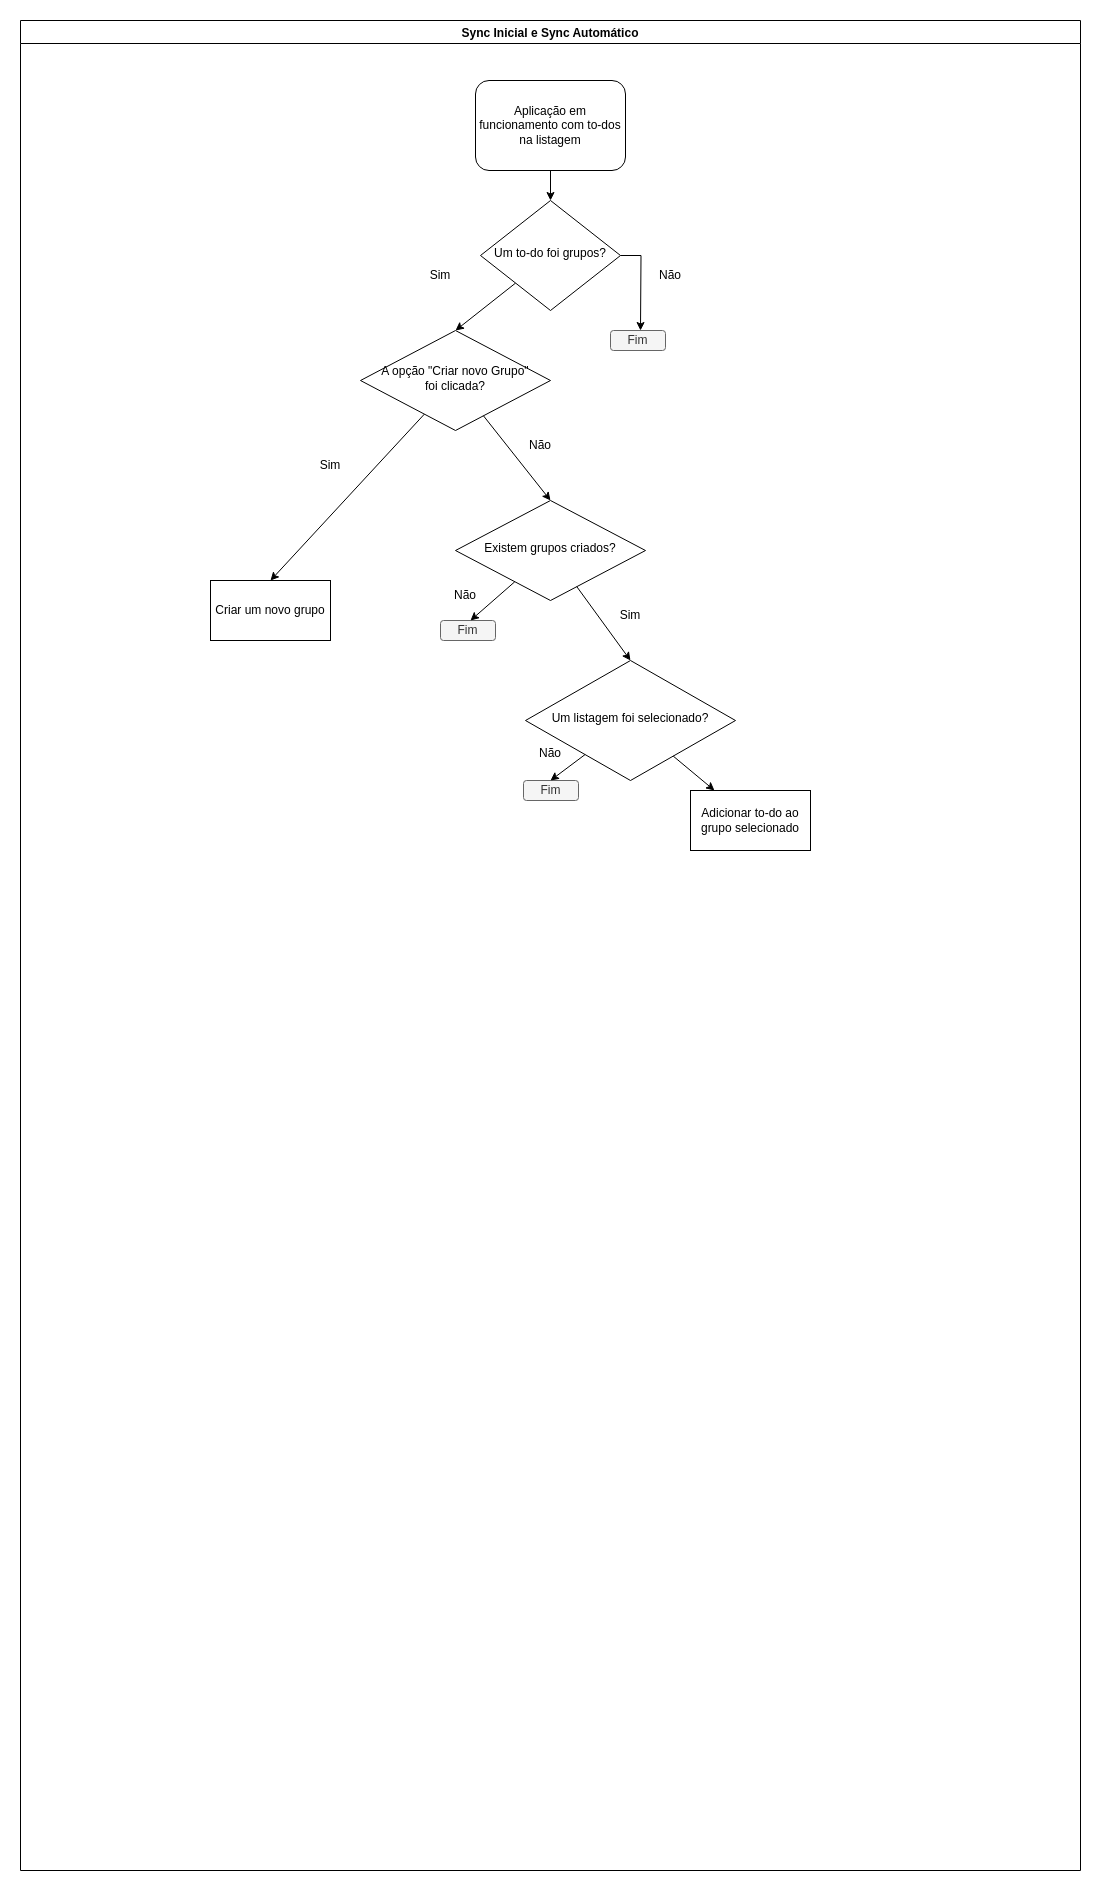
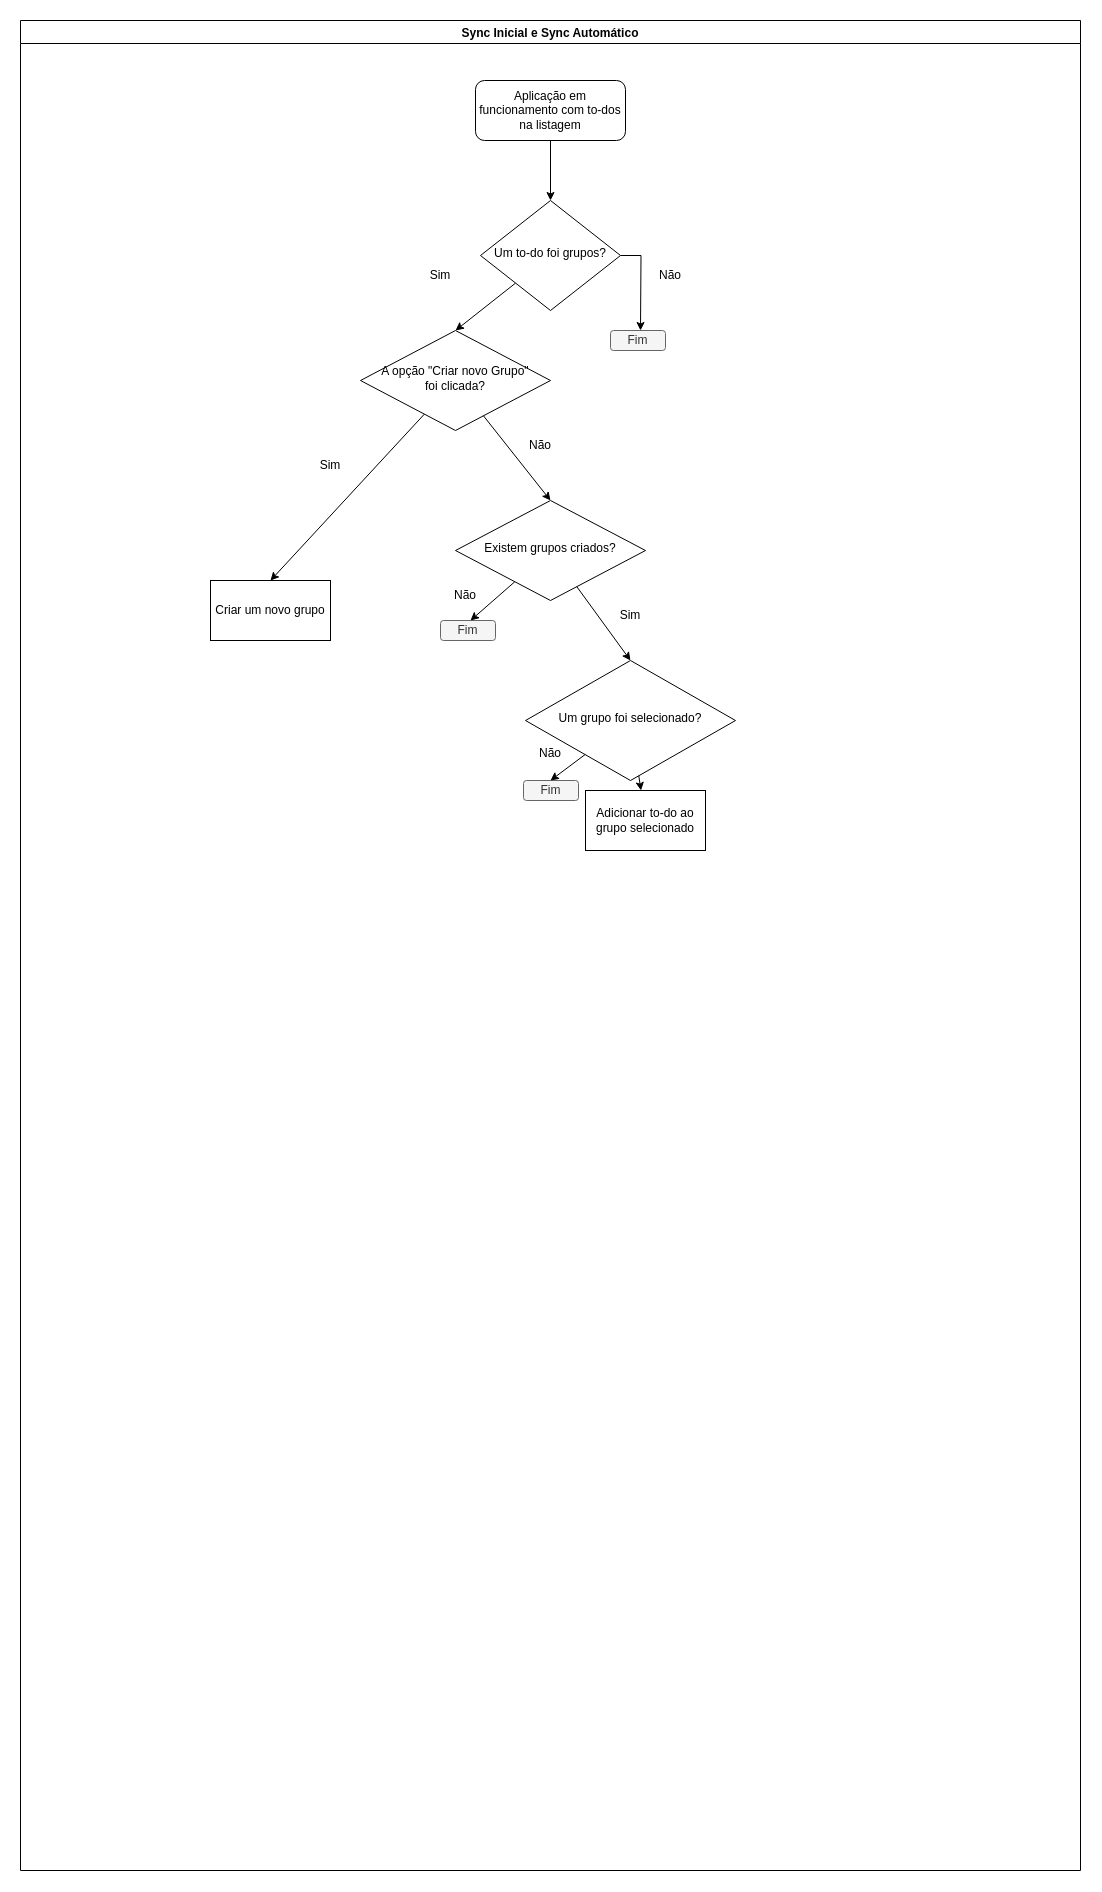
(551, 126) -> (551, 111)
(631, 719) -> (631, 719)
(751, 821) -> (646, 821)
